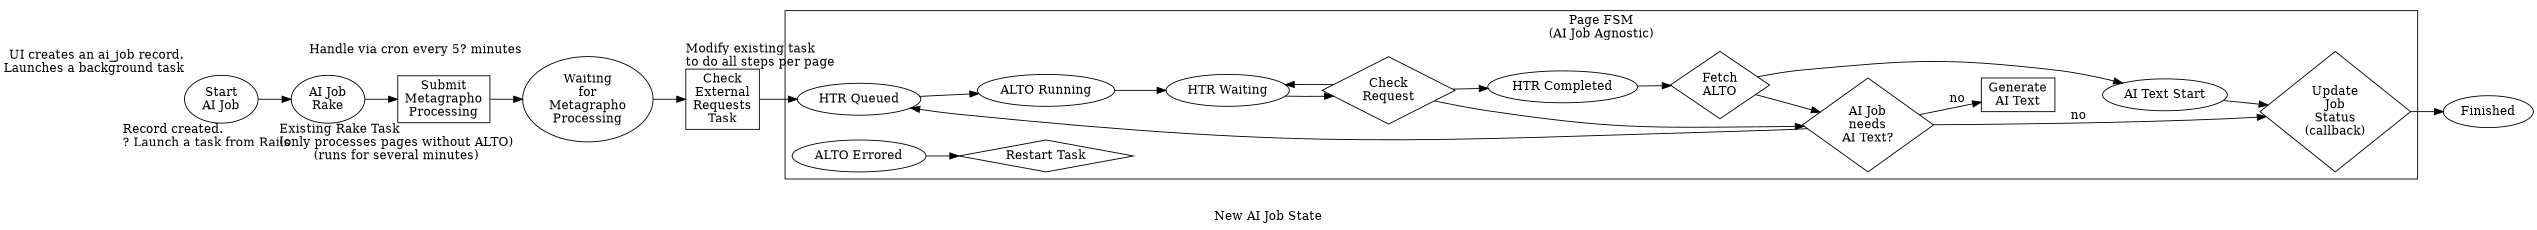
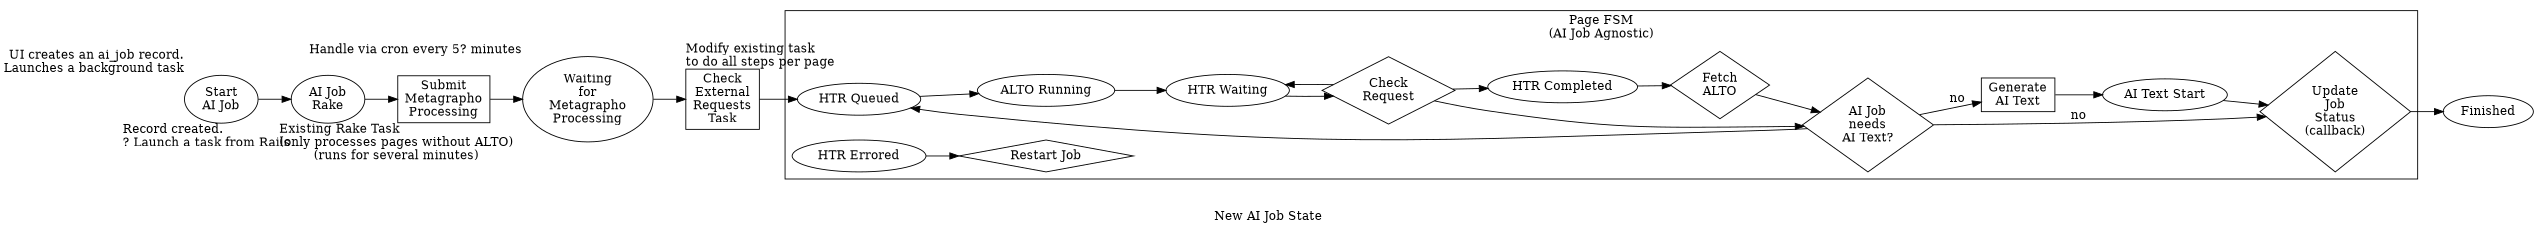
(1936, 62) -> (2074, 95)
(859, 156) -> (859, 156)
(1046, 156) -> (1046, 156)
